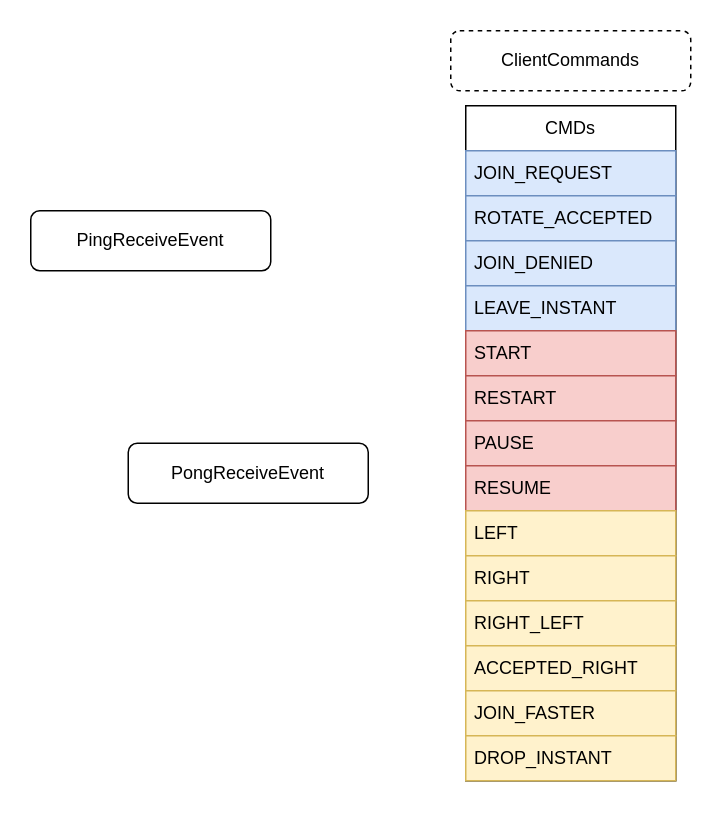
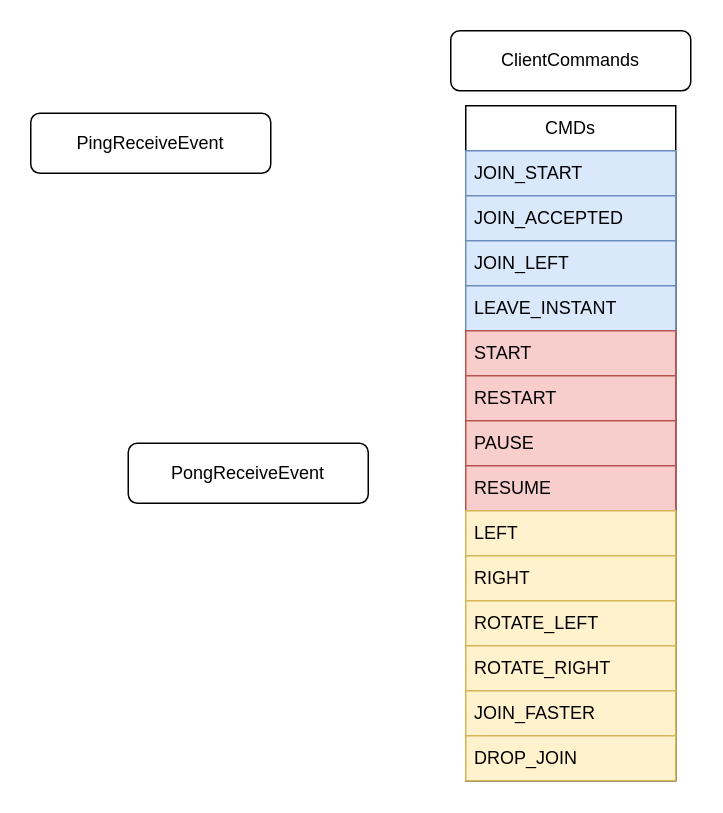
(571, 61) -> (571, 61)
(535, 173) -> (525, 173)
(550, 218) -> (540, 218)
(151, 241) -> (151, 143)
(530, 263) -> (520, 263)
(525, 623) -> (530, 623)
(545, 668) -> (535, 668)
(535, 758) -> (520, 758)
